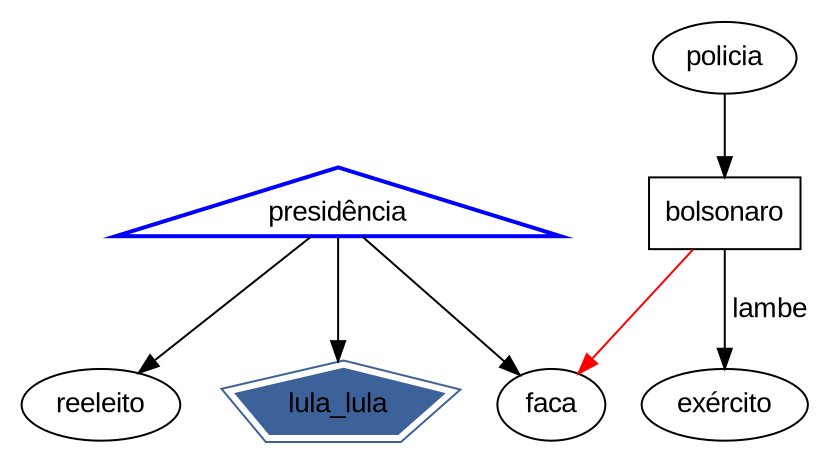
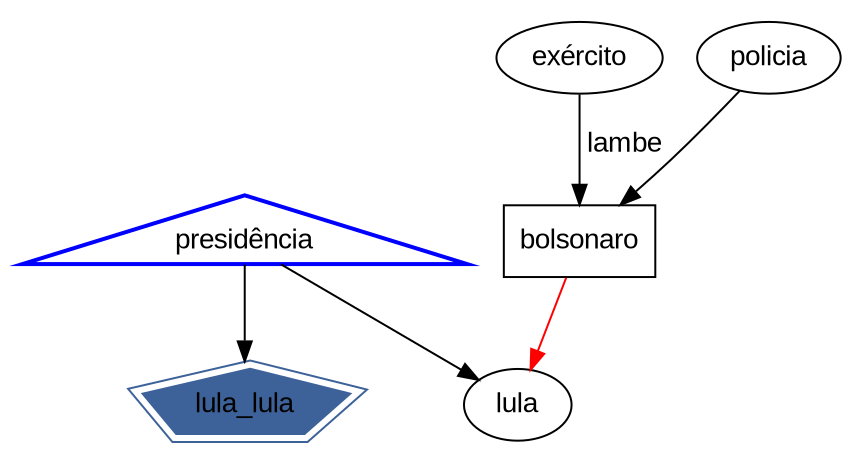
(725, 299) -> (580, 139)
(101, 405) -> none
(551, 405) -> (518, 405)
